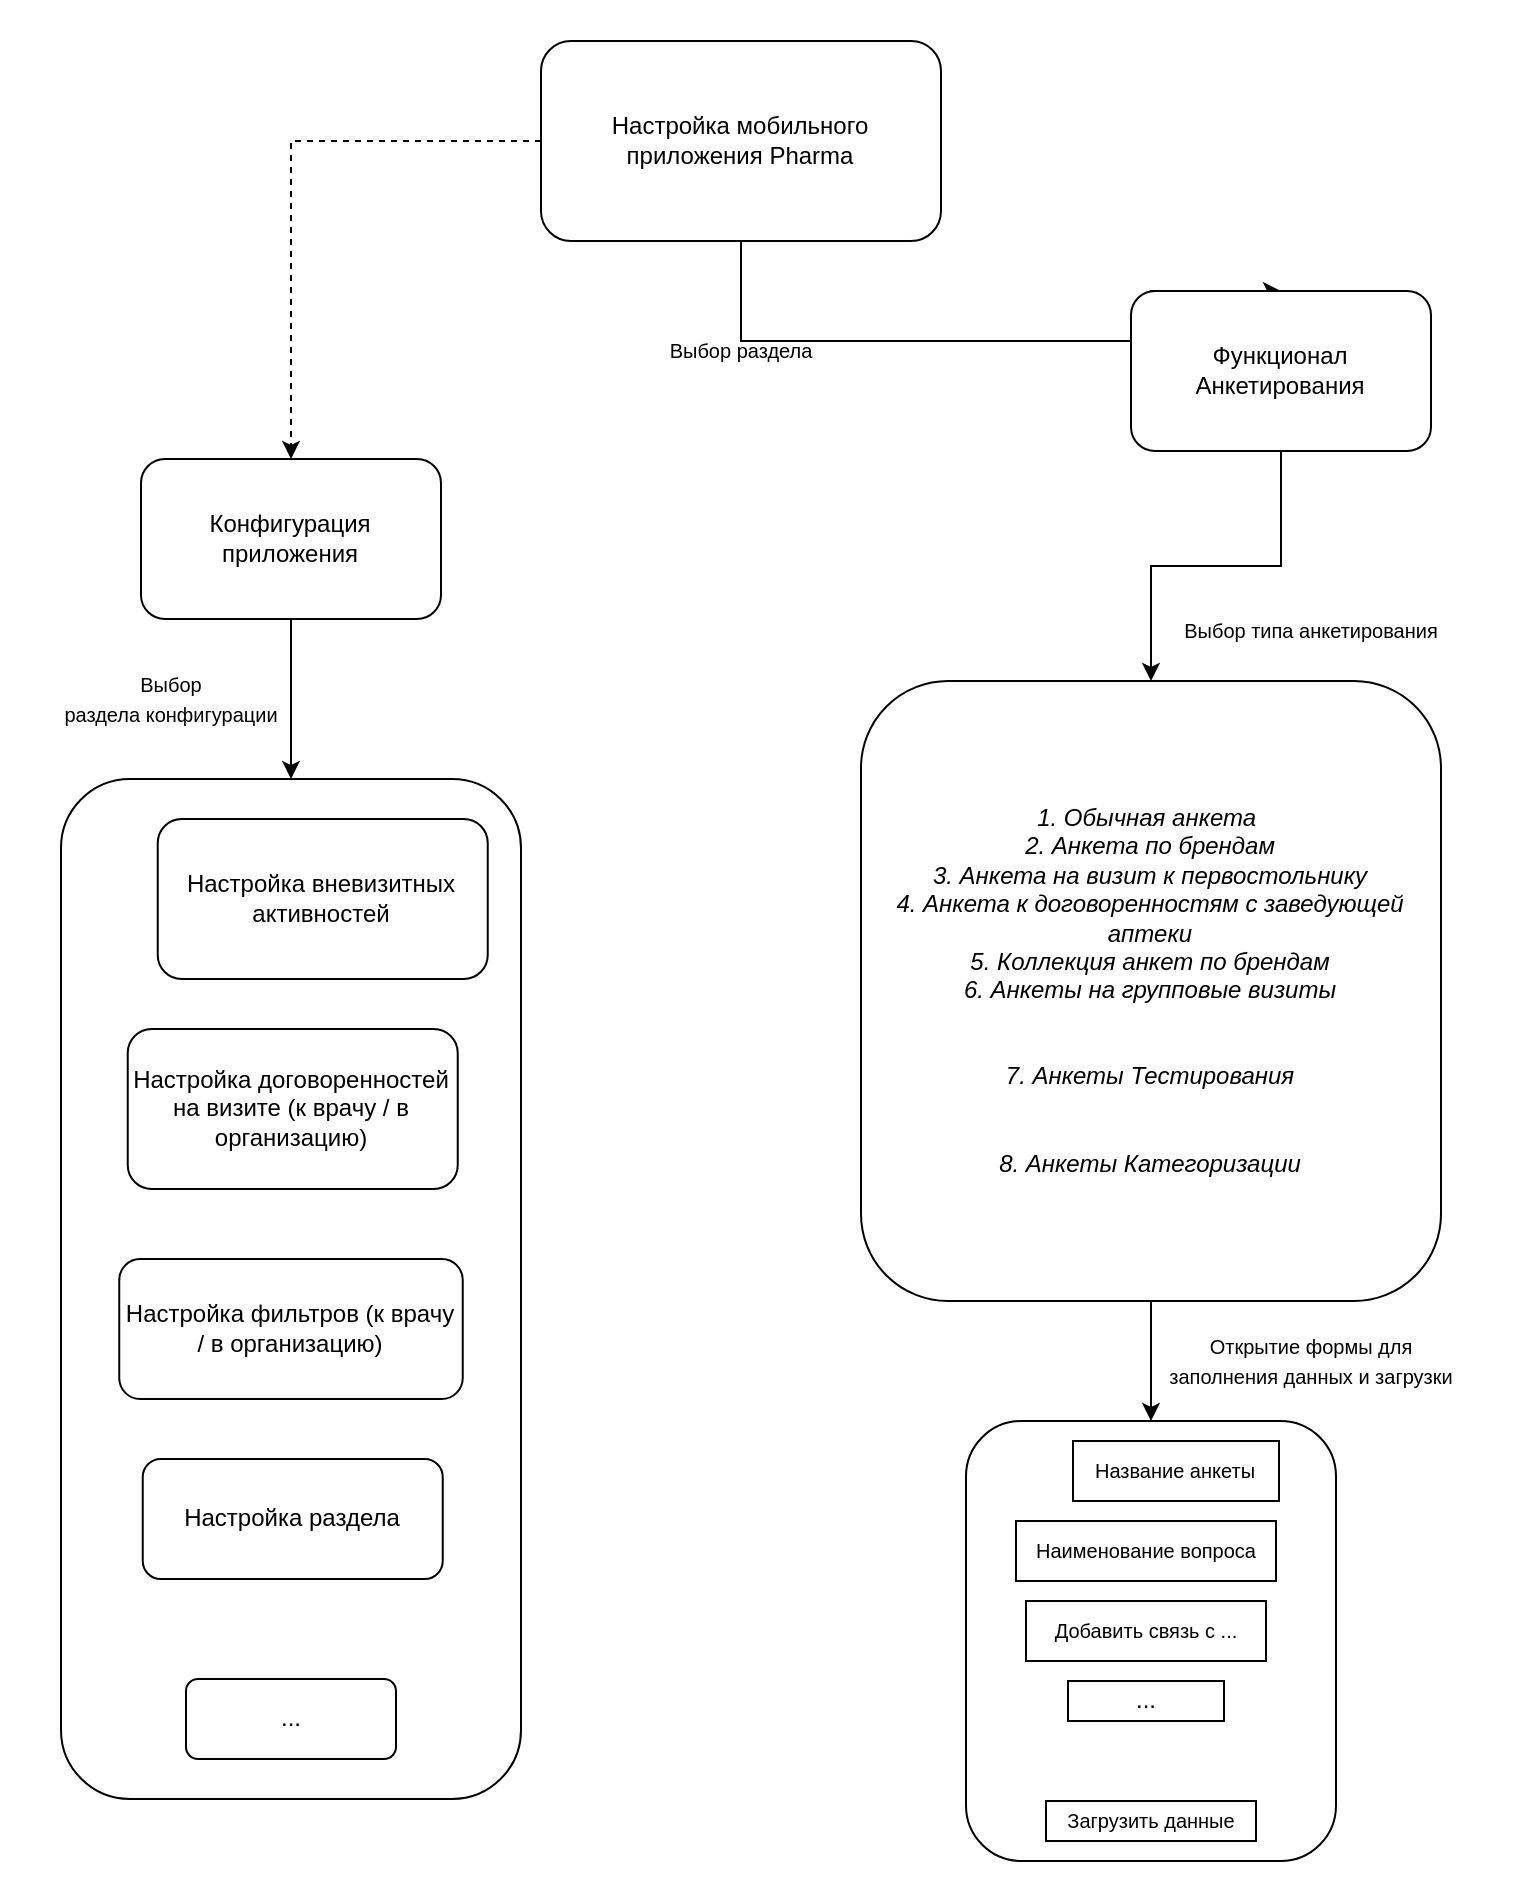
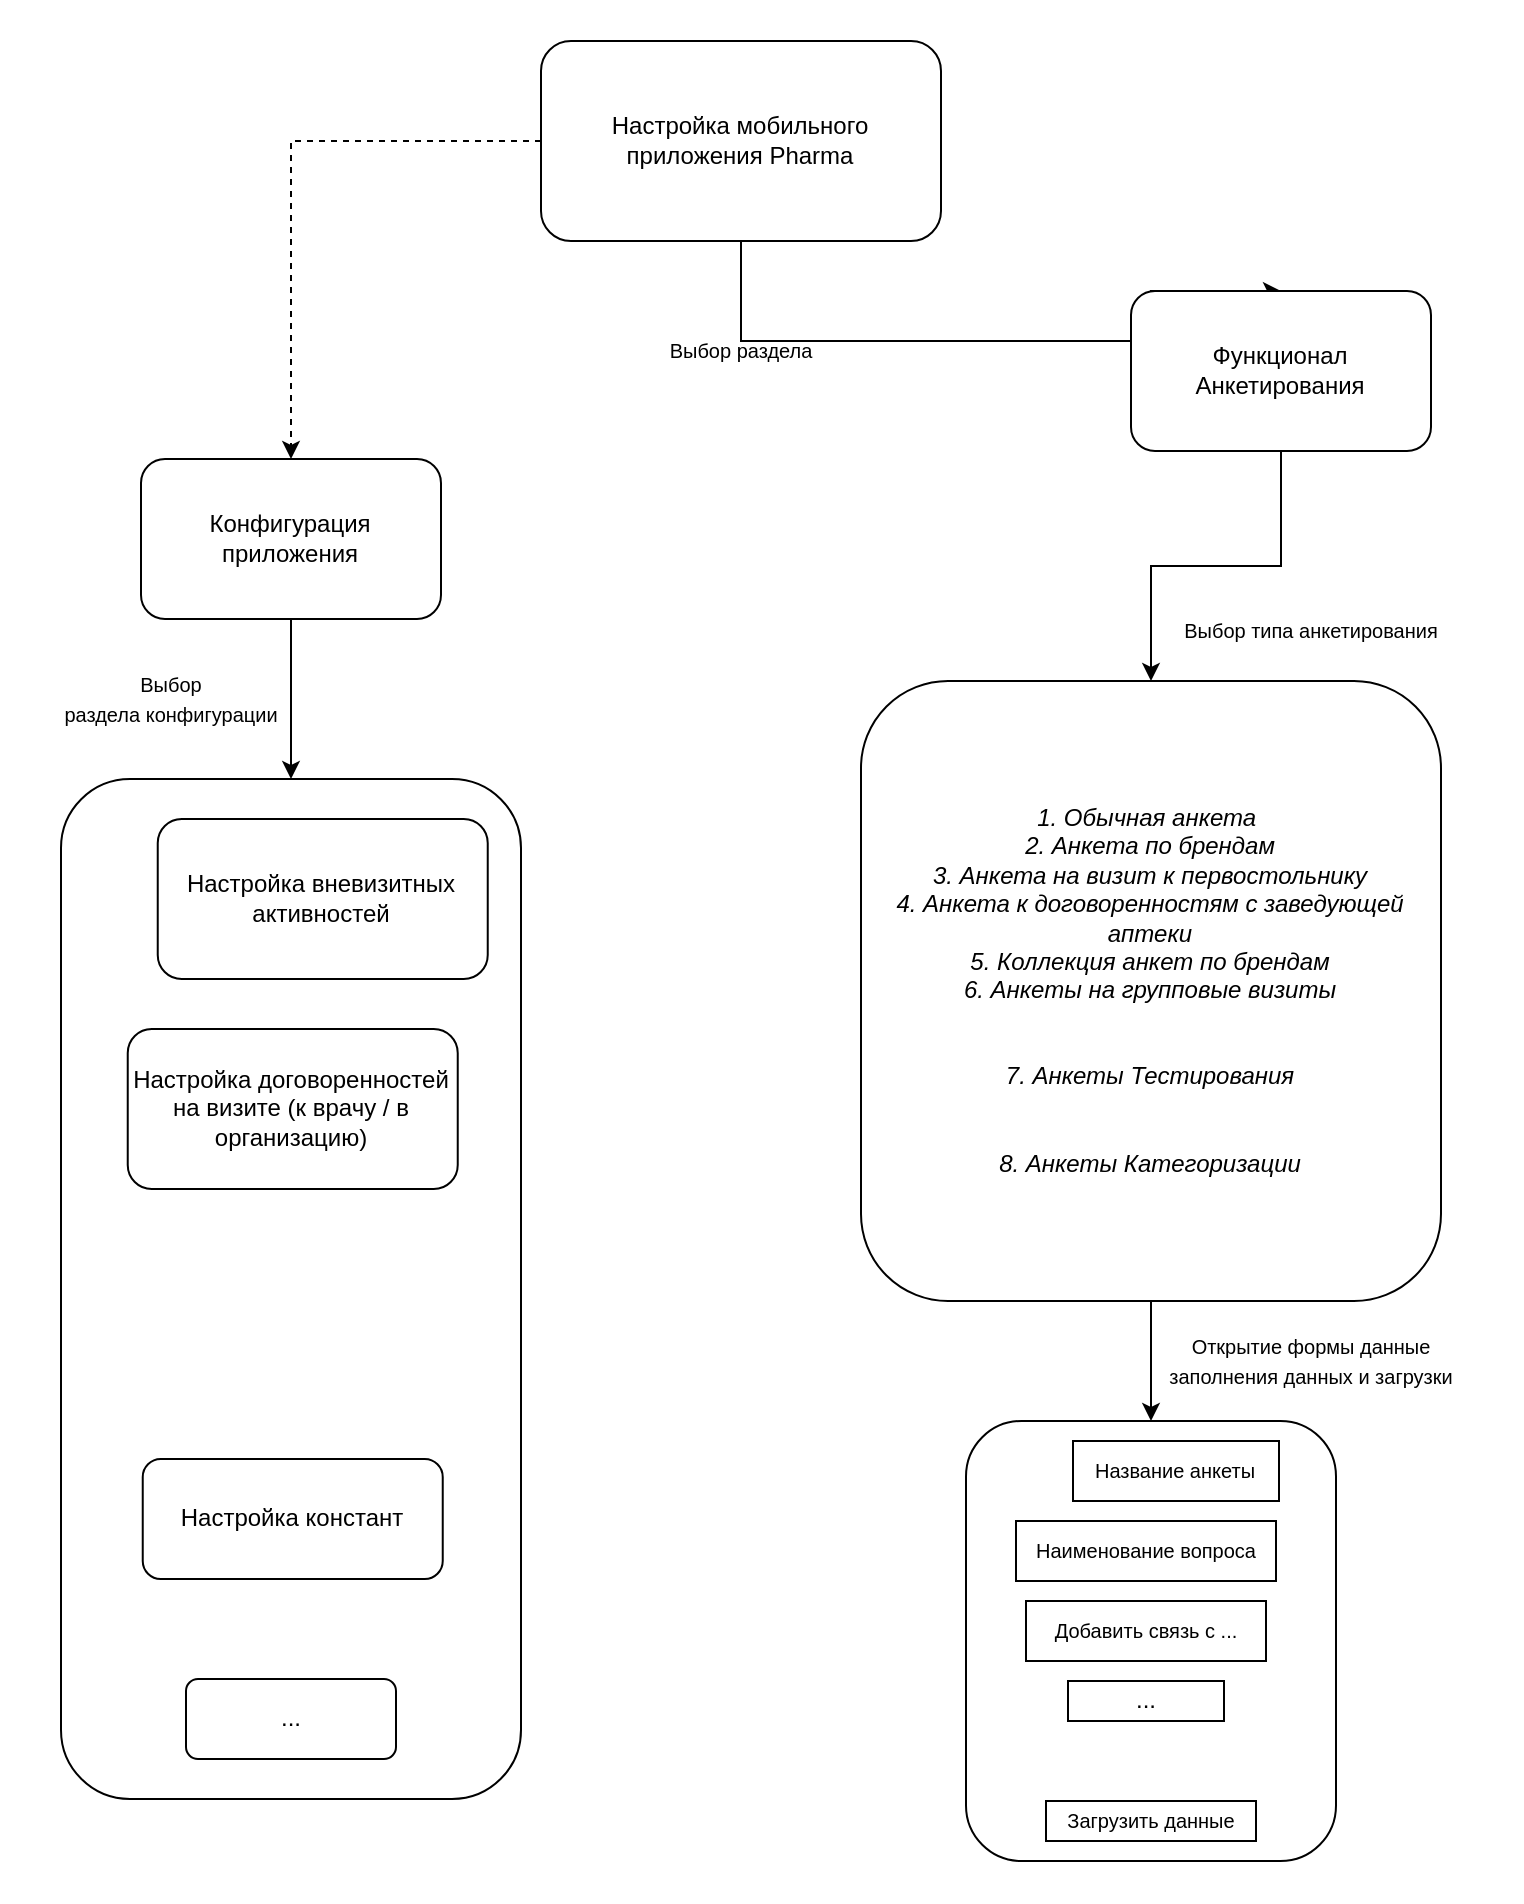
(291, 1329) -> none
(1312, 1361) -> (1312, 1361)
(293, 1519) -> (293, 1519)
